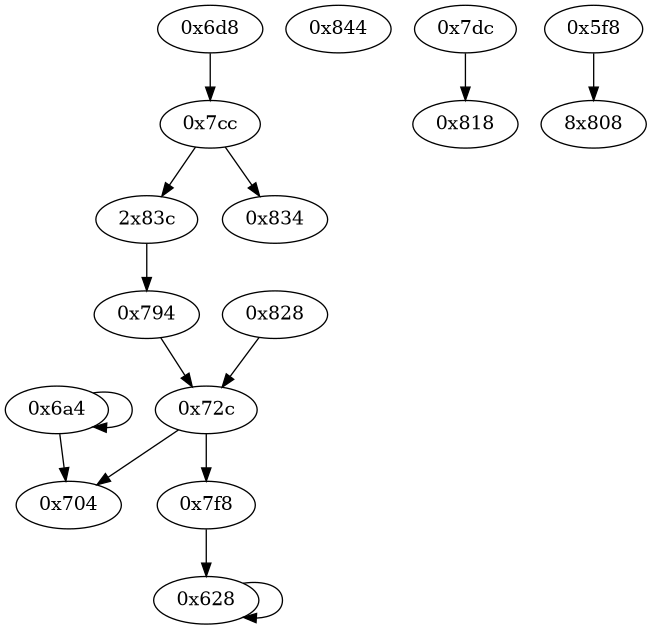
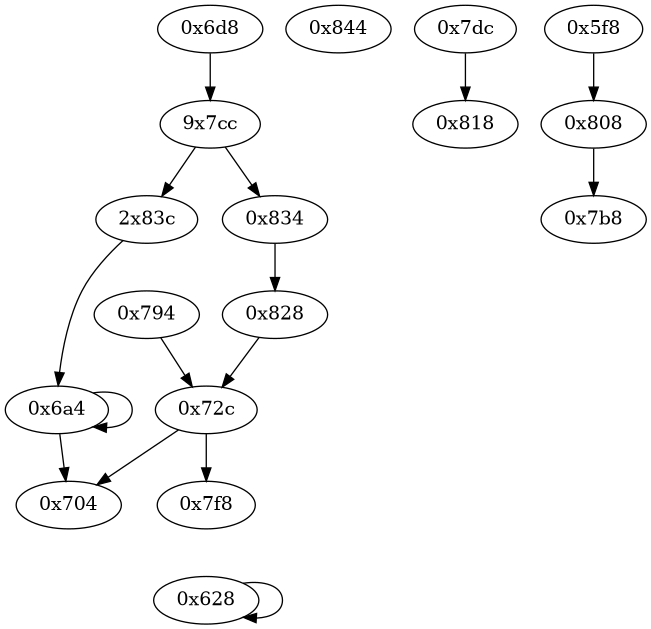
(210, 124) -> (210, 124)
(594, 124) -> (594, 124)
none -> (594, 219)
(147, 261) -> (78, 300)
none -> (275, 261)
(206, 546) -> none
